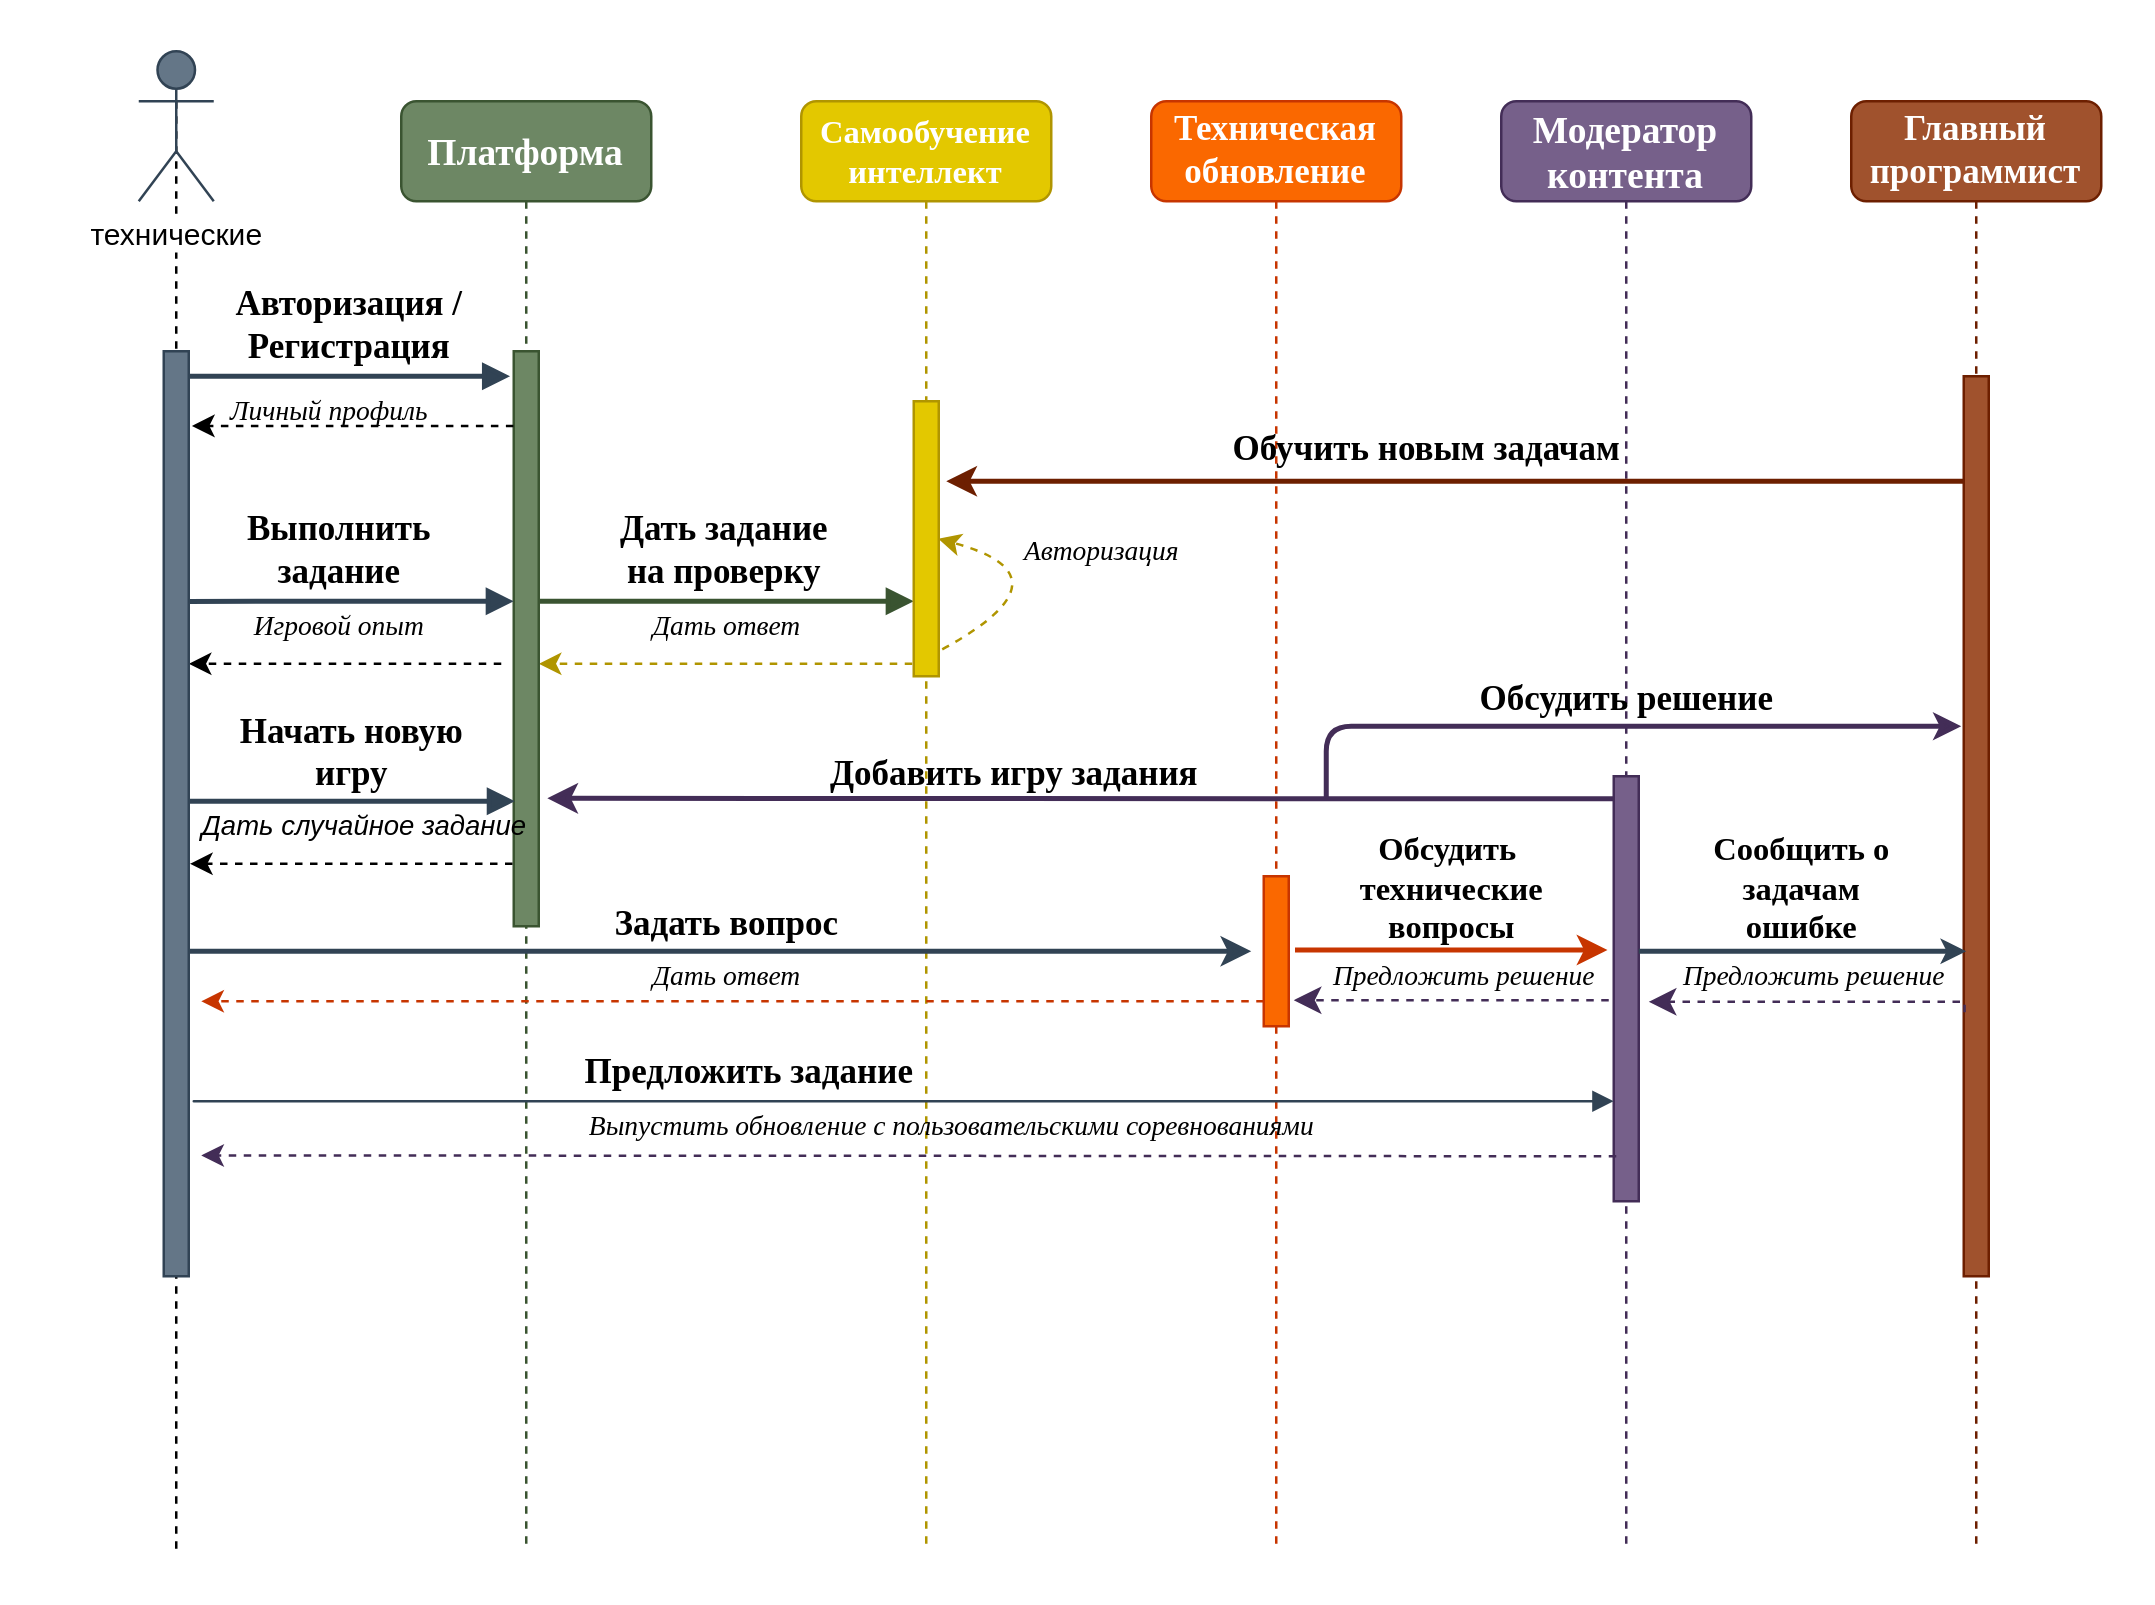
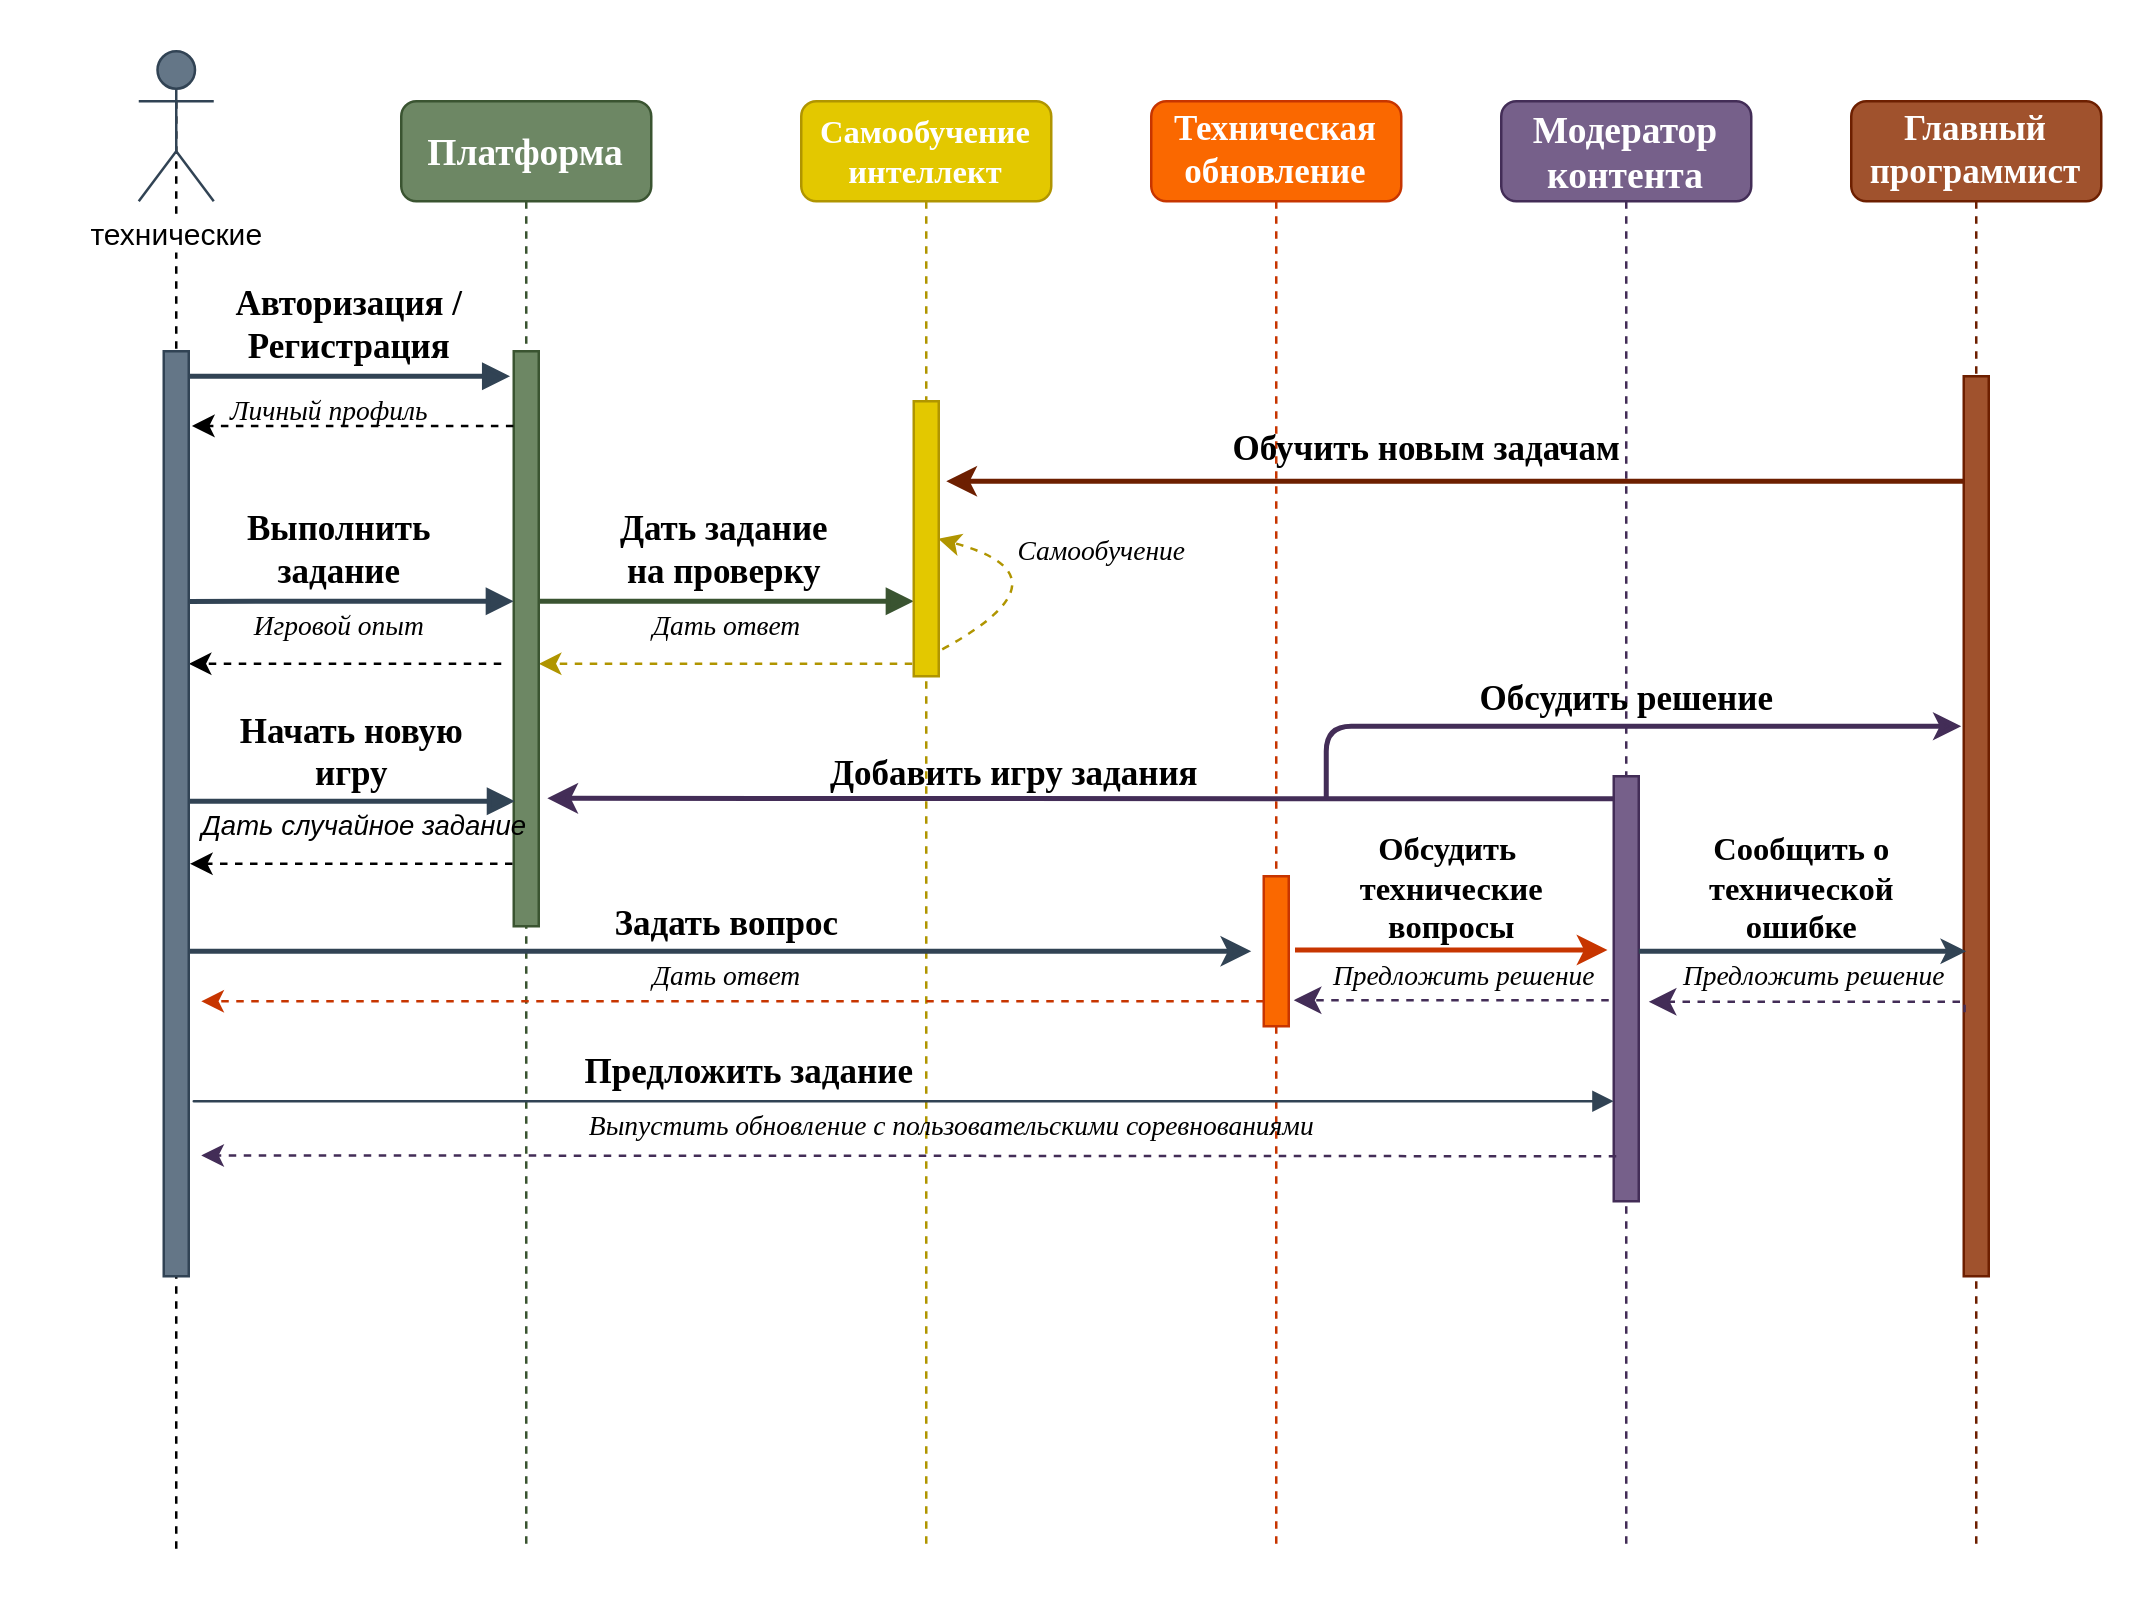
(1103, 551) -> (1103, 551)
(1803, 889) -> (1803, 889)
